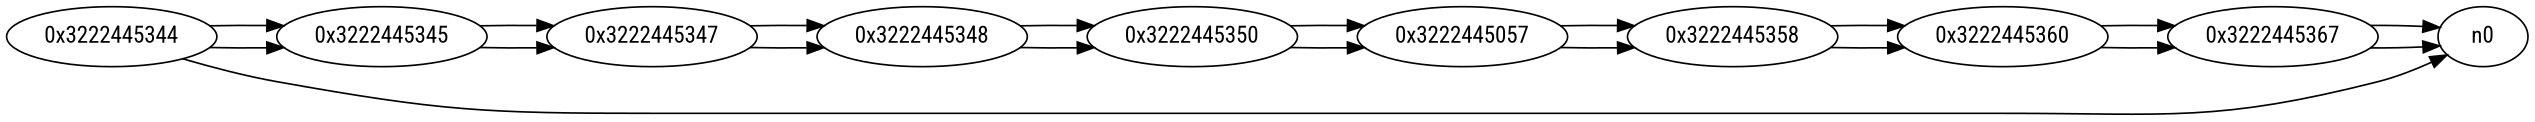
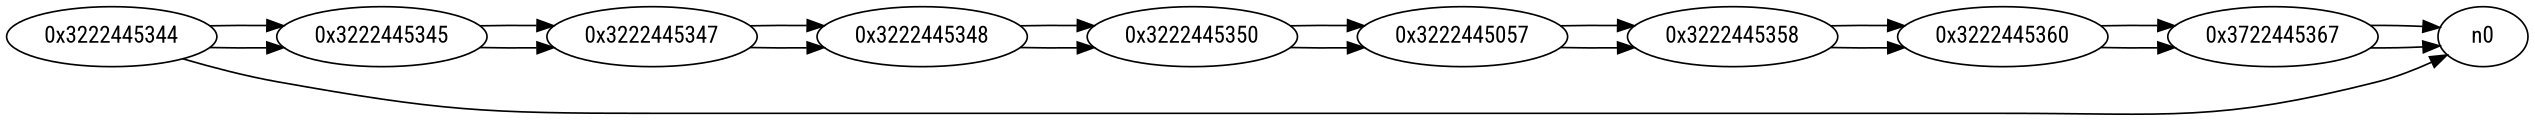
(2273, 37) -> (2273, 37)
